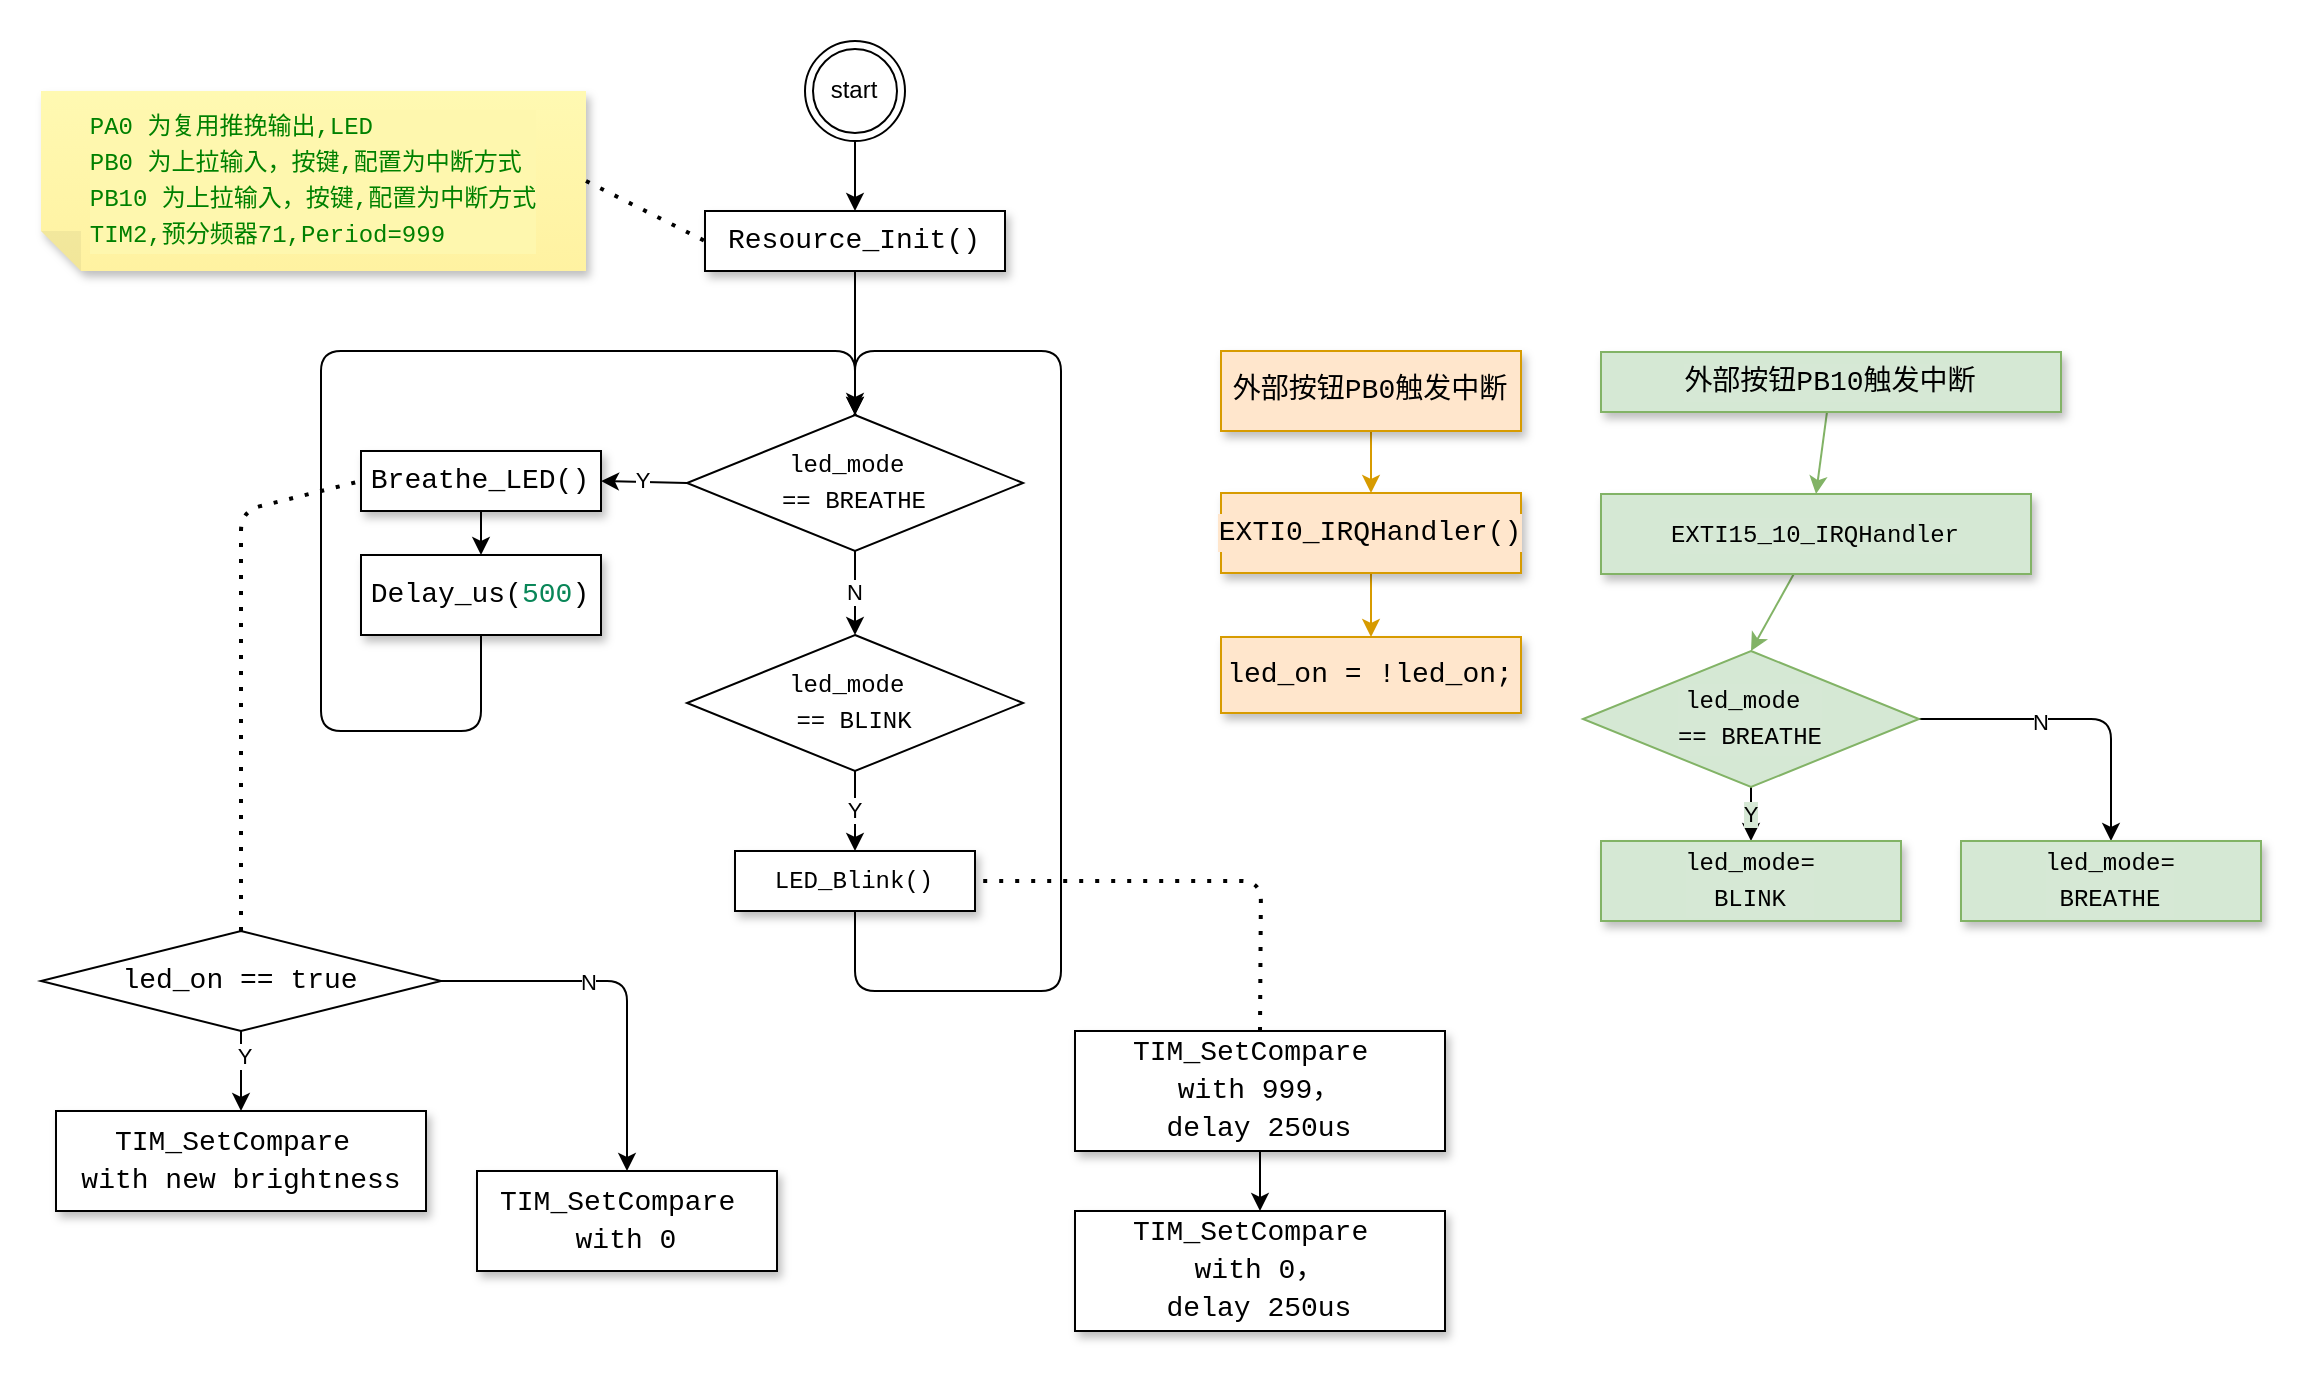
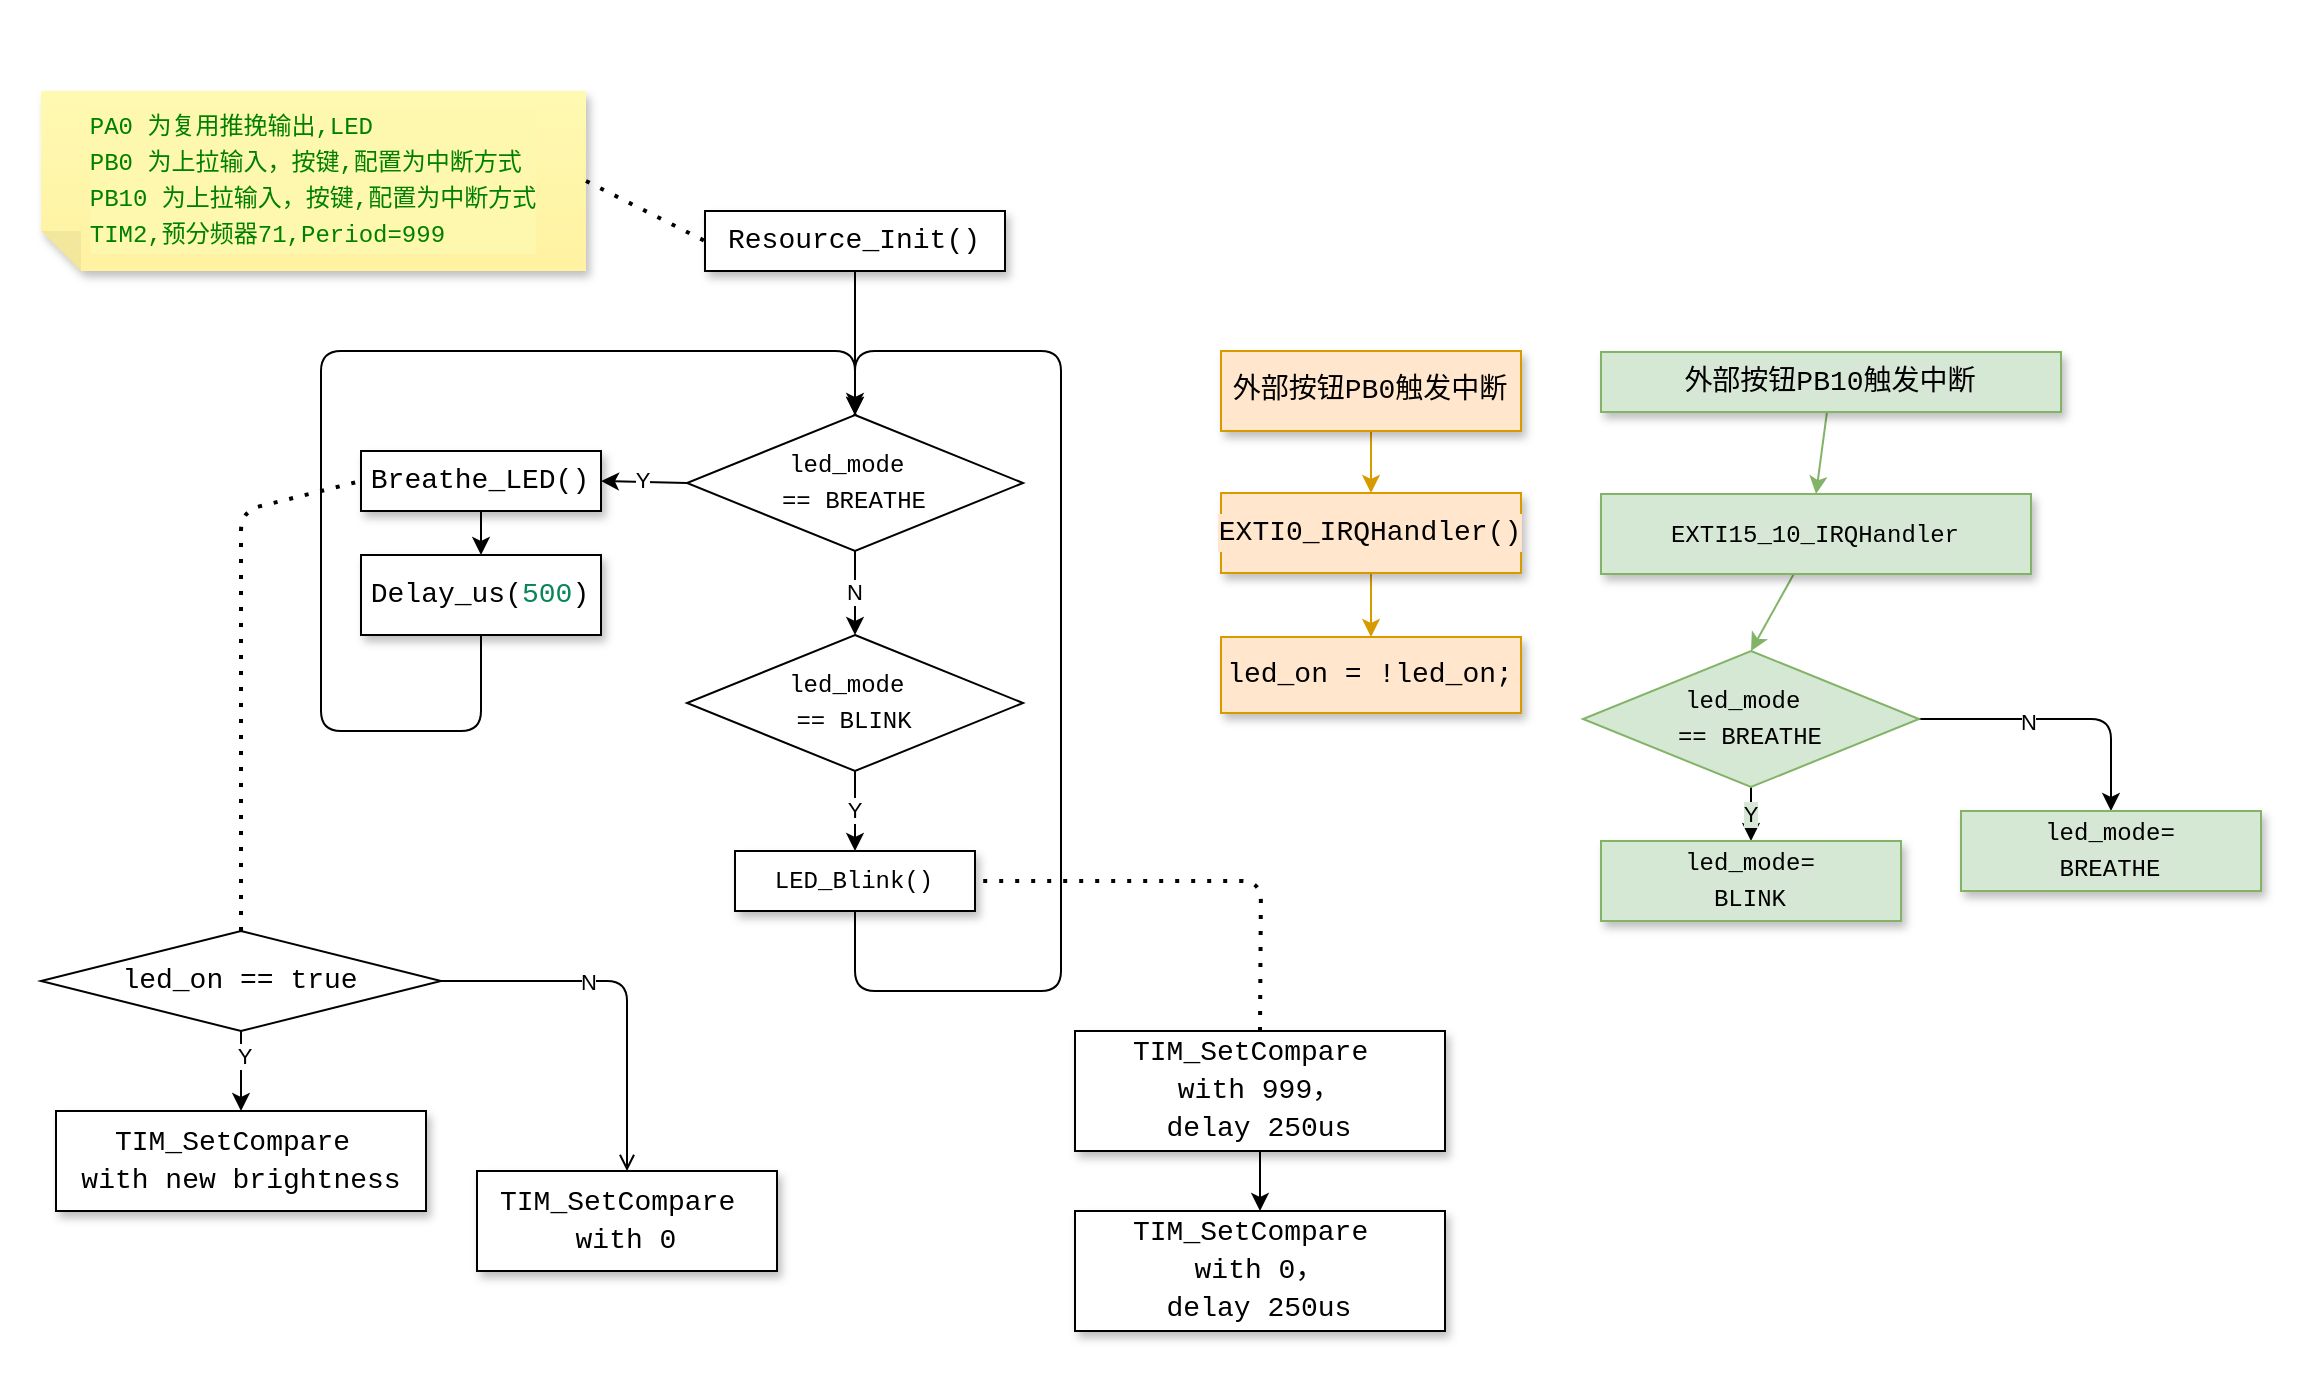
(855, 91) -> none
(855, 169) -> none
(2111, 881) -> (2111, 851)
(627, 1156) -> (627, 1158)
